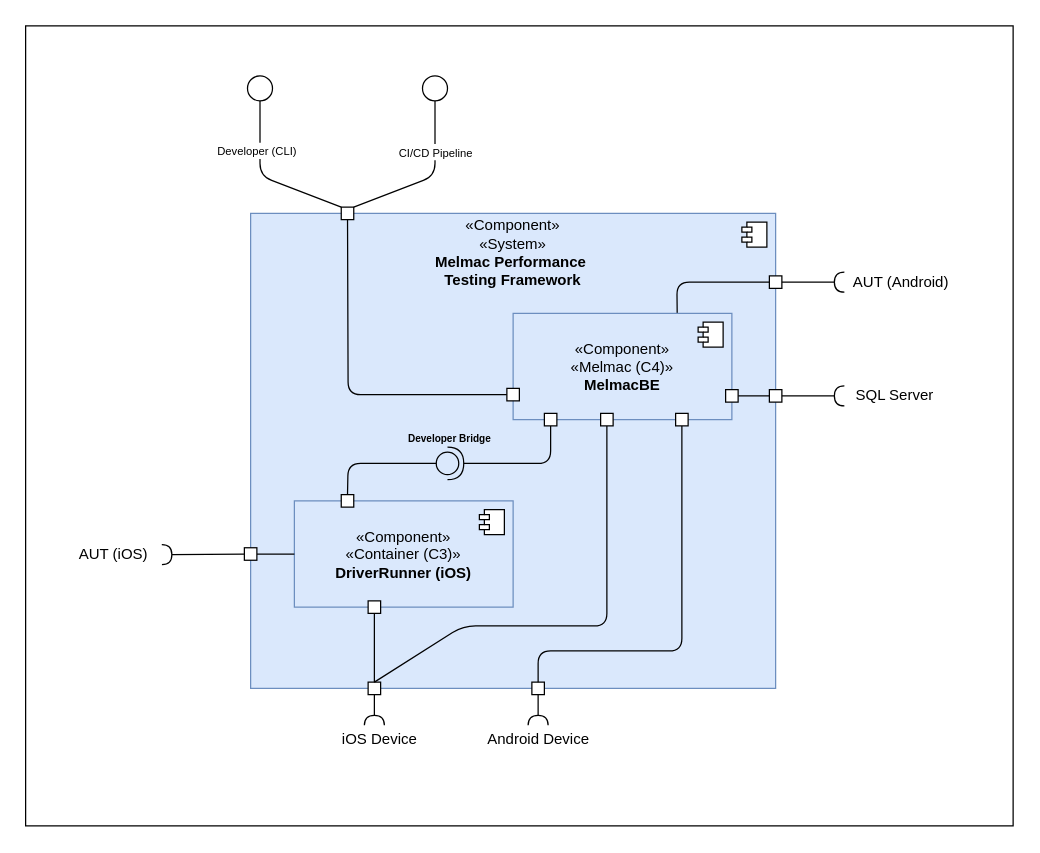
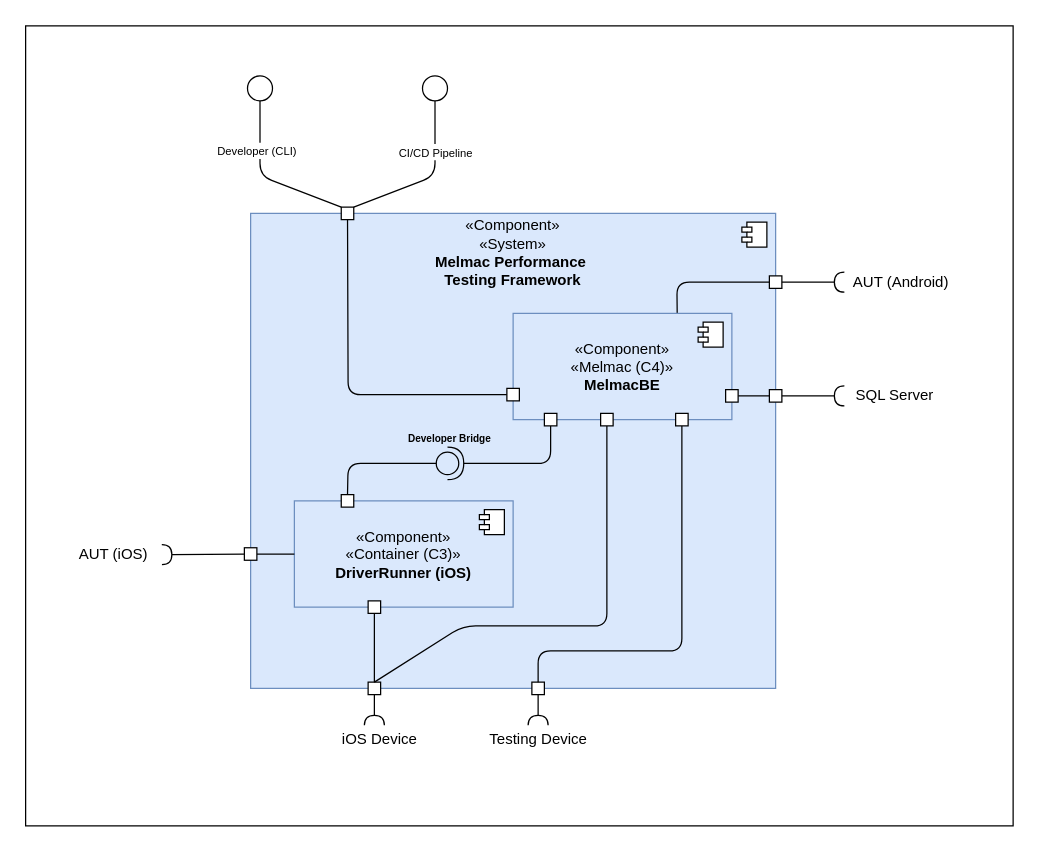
(539, 739) -> (539, 739)
